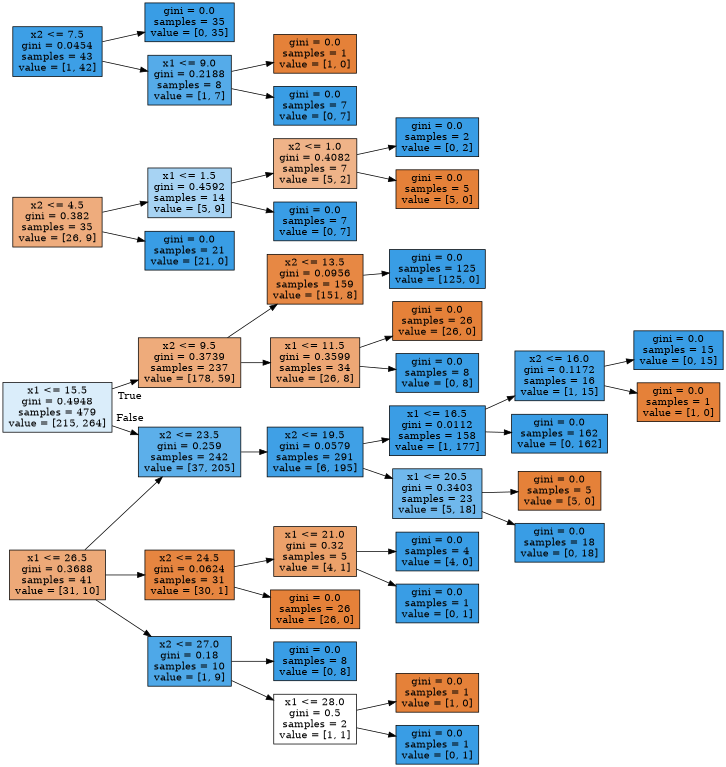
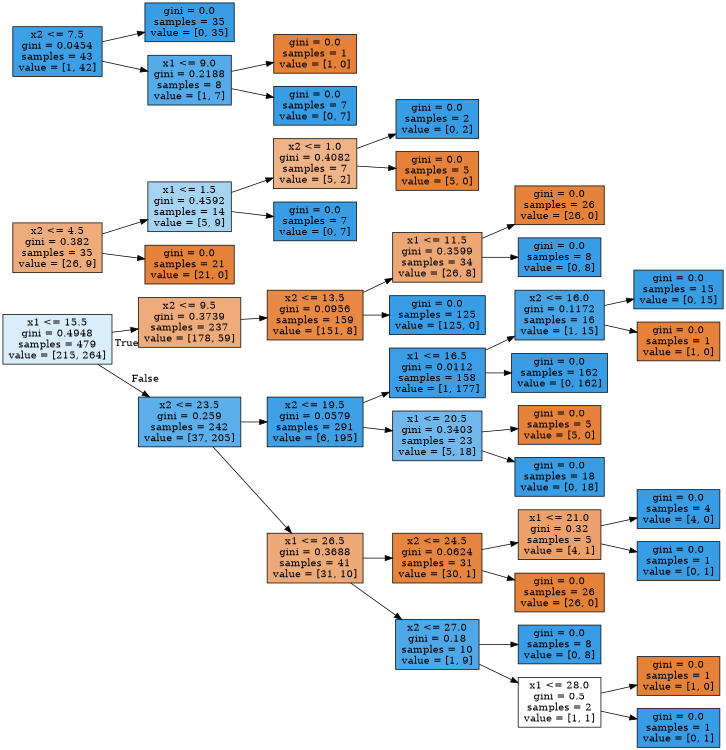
(190, 251) -> (190, 265)
(252, 363) -> (374, 287)
(121, 516) -> (250, 487)
